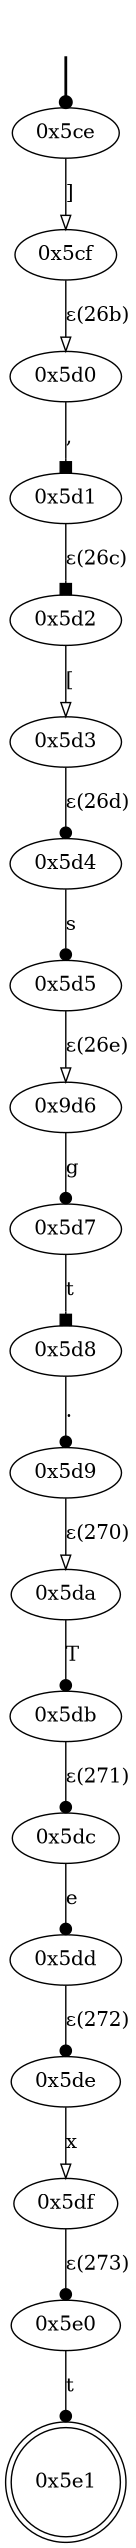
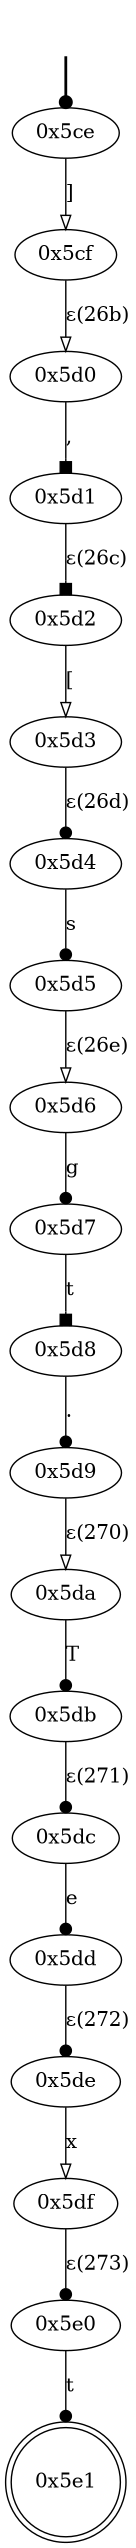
(66, 1107) -> (66, 1107)
